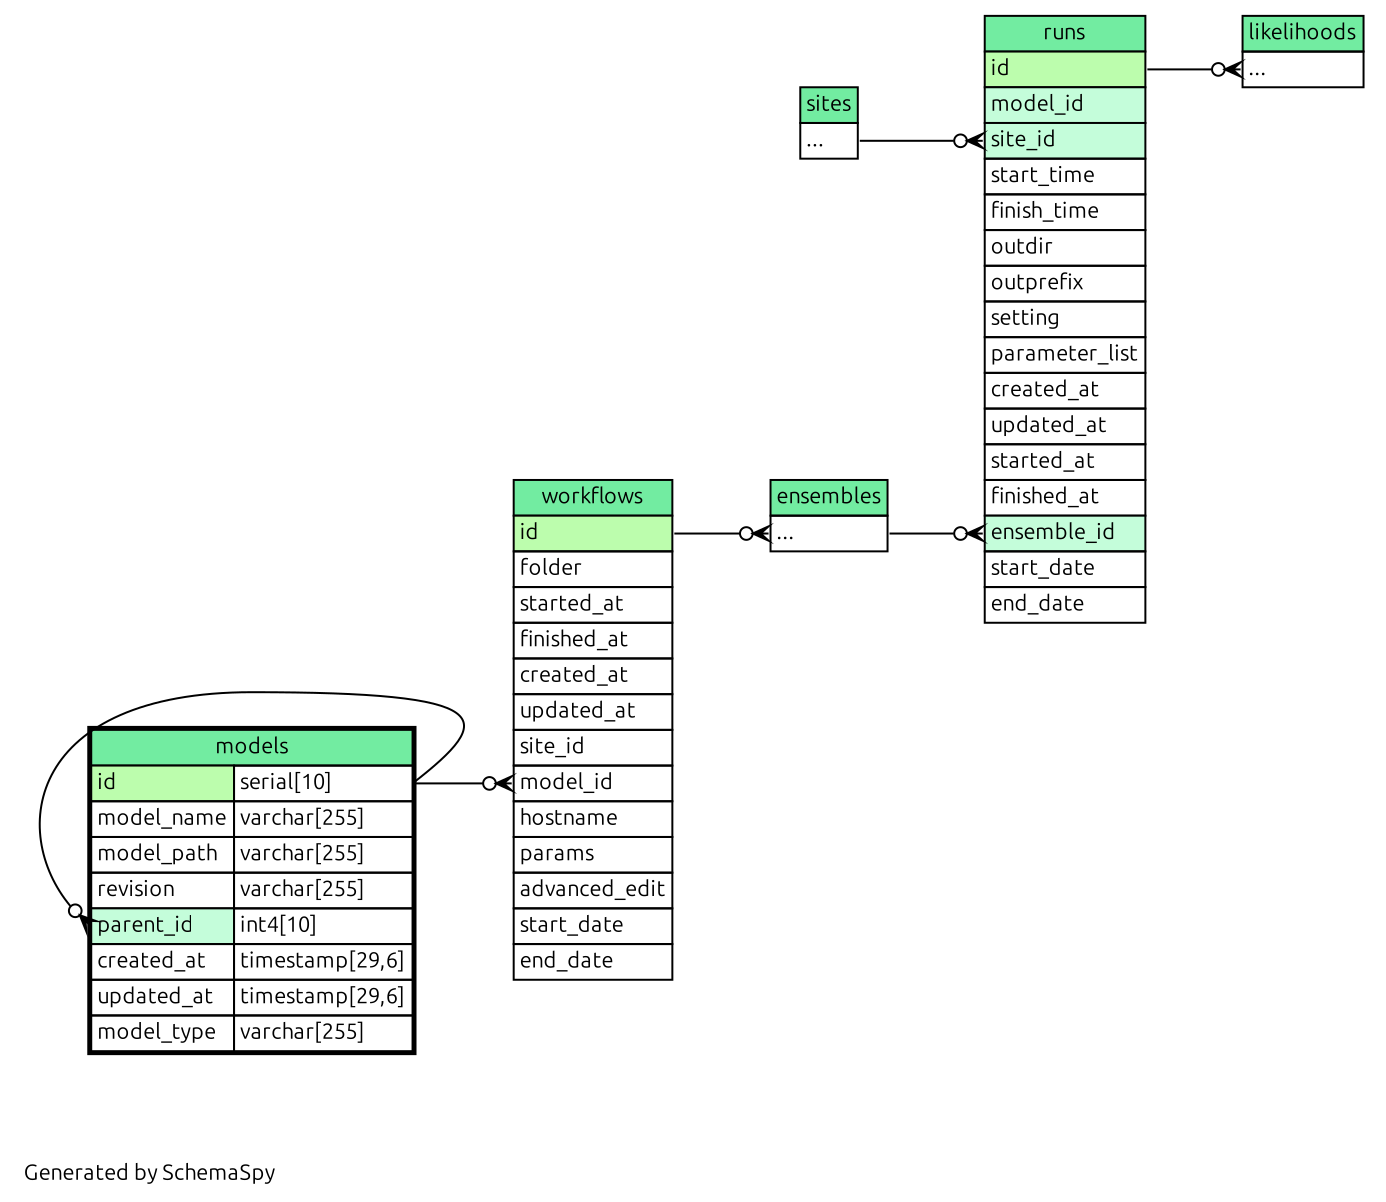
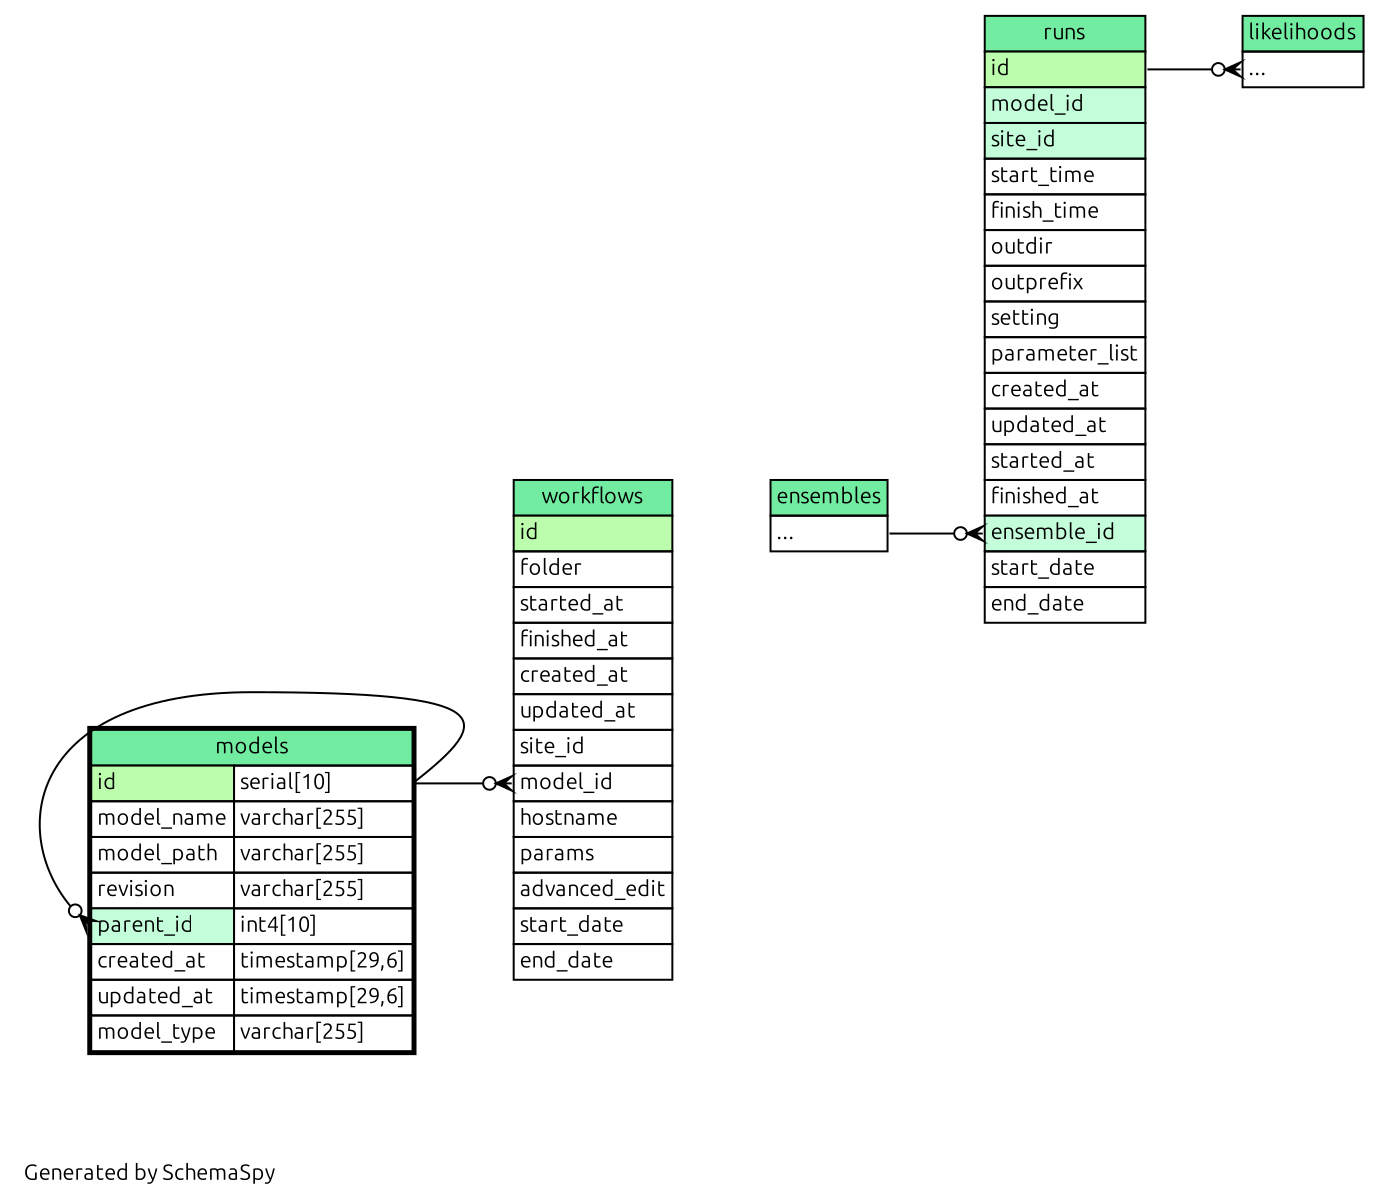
(828, 123) -> none
(707, 534) -> none
